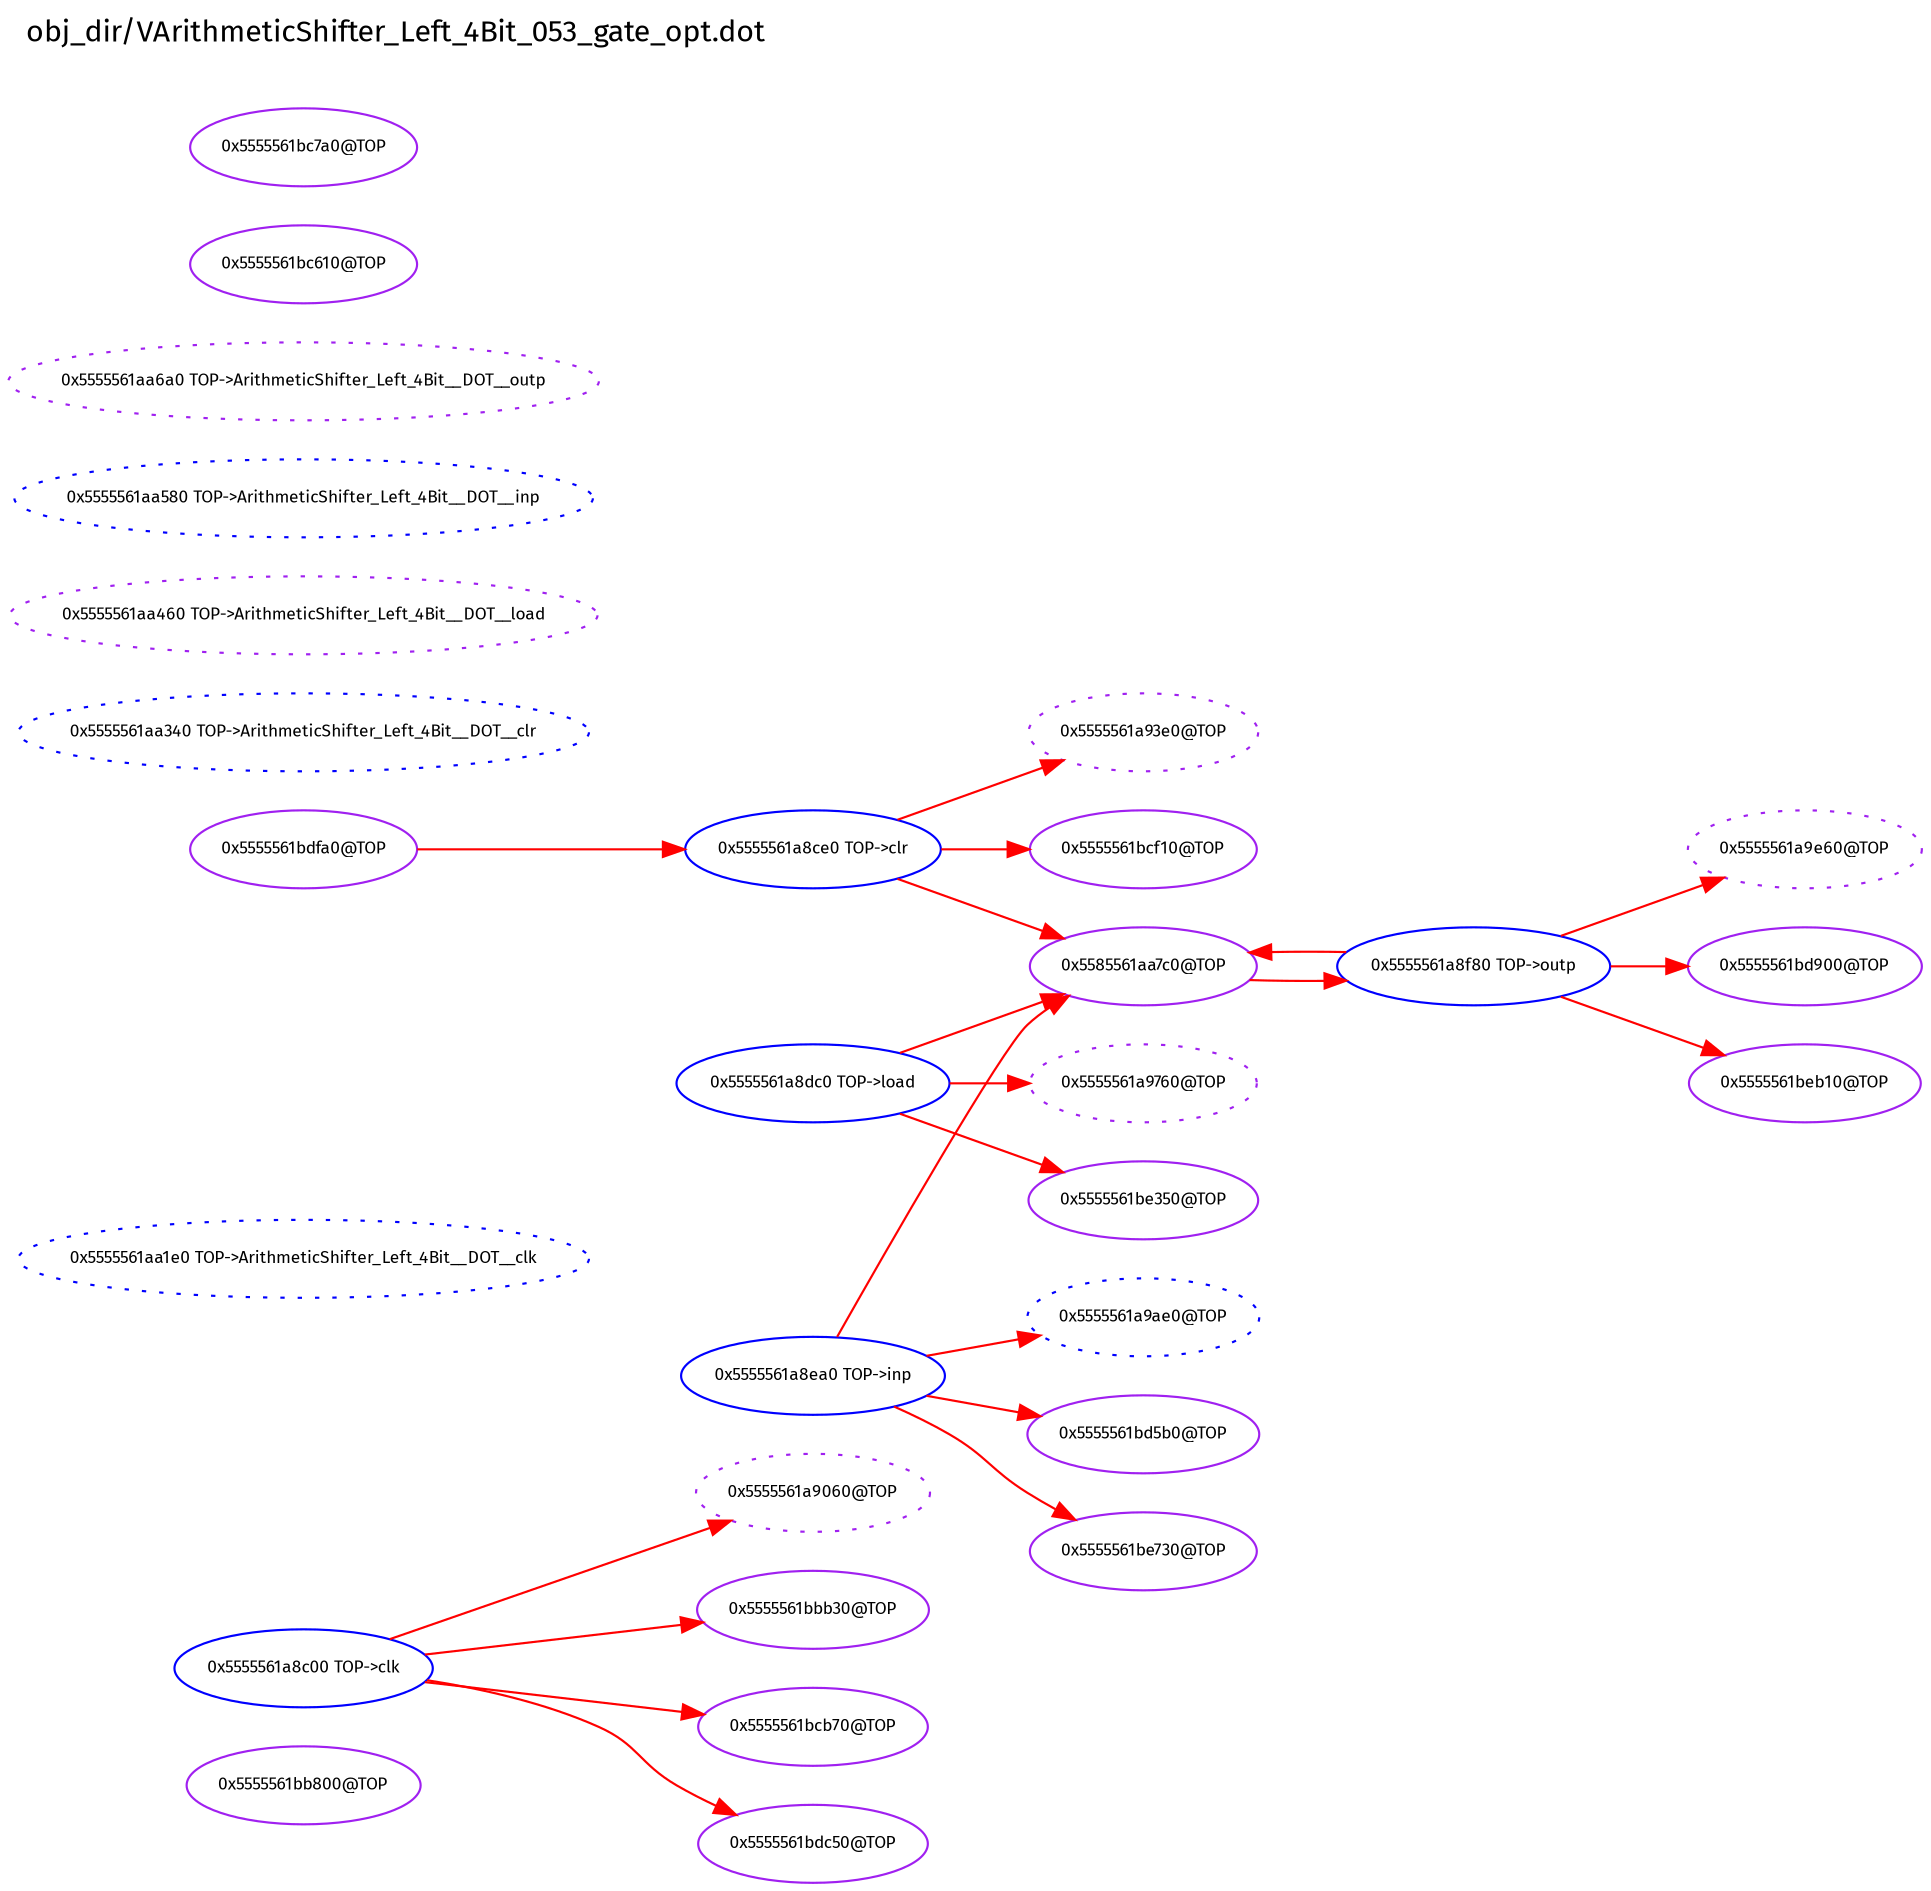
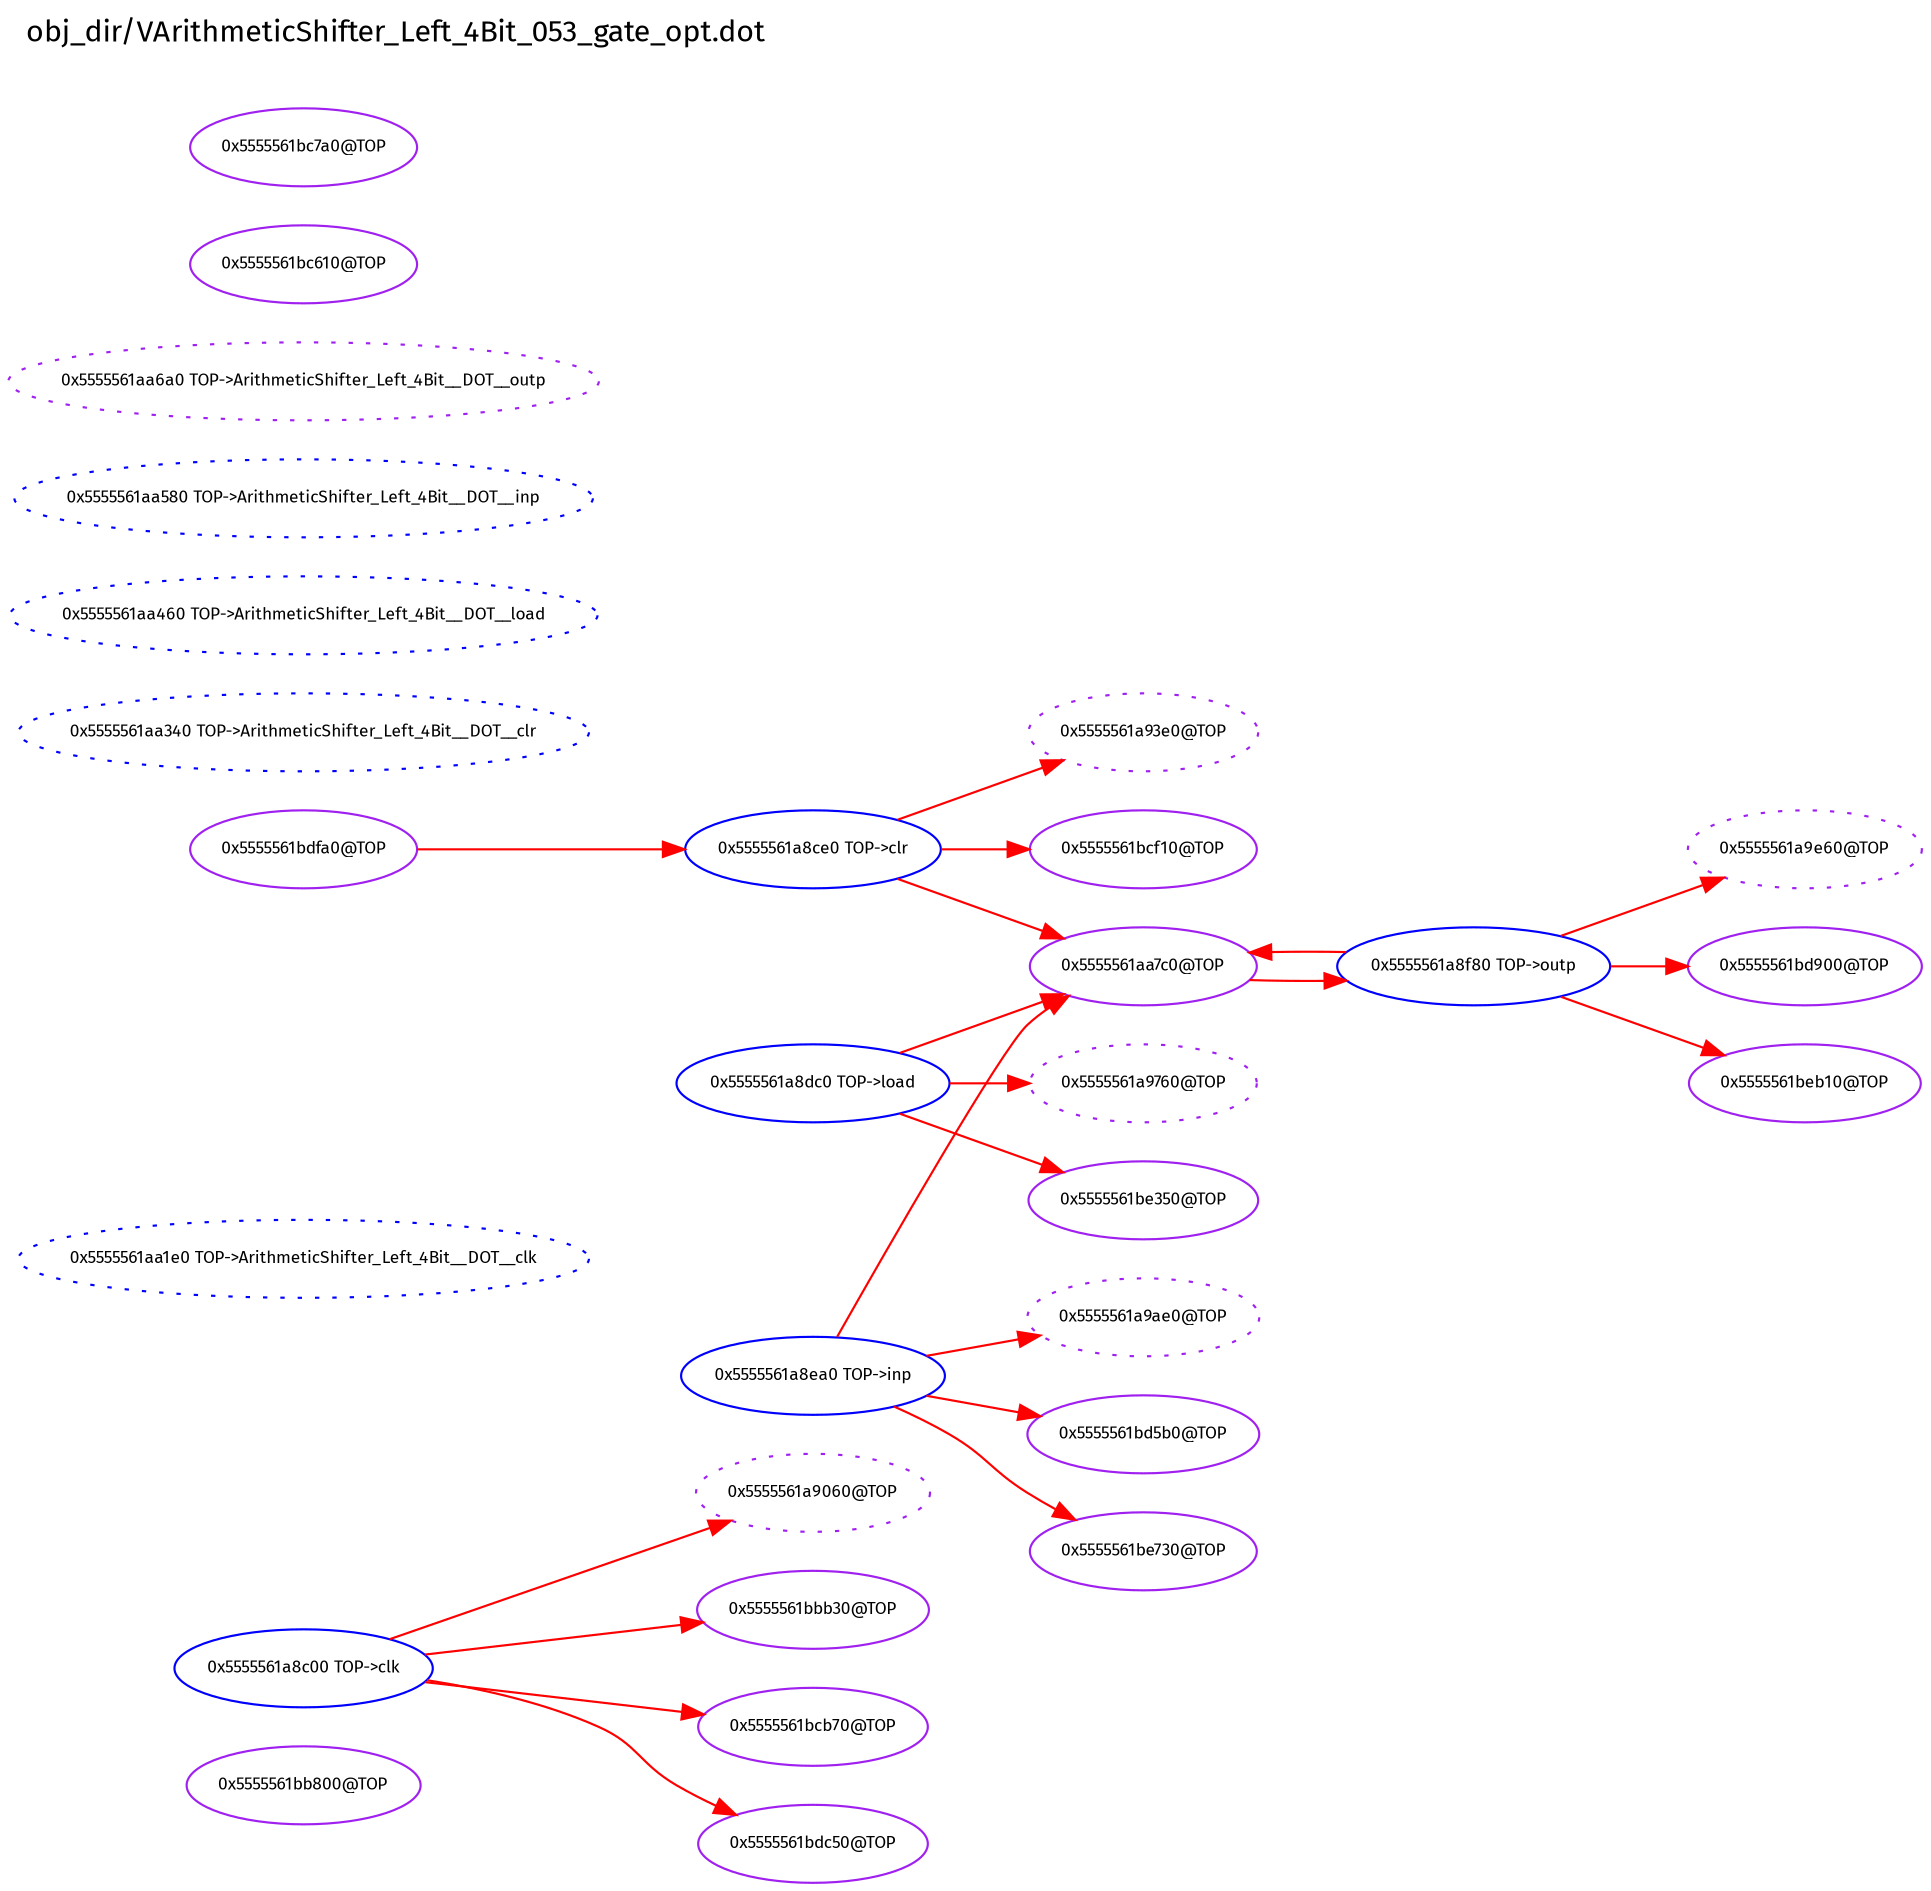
(304, 615) -> (304, 615)
(1143, 966) -> (1143, 966)
(1143, 1317) -> (1143, 1317)
